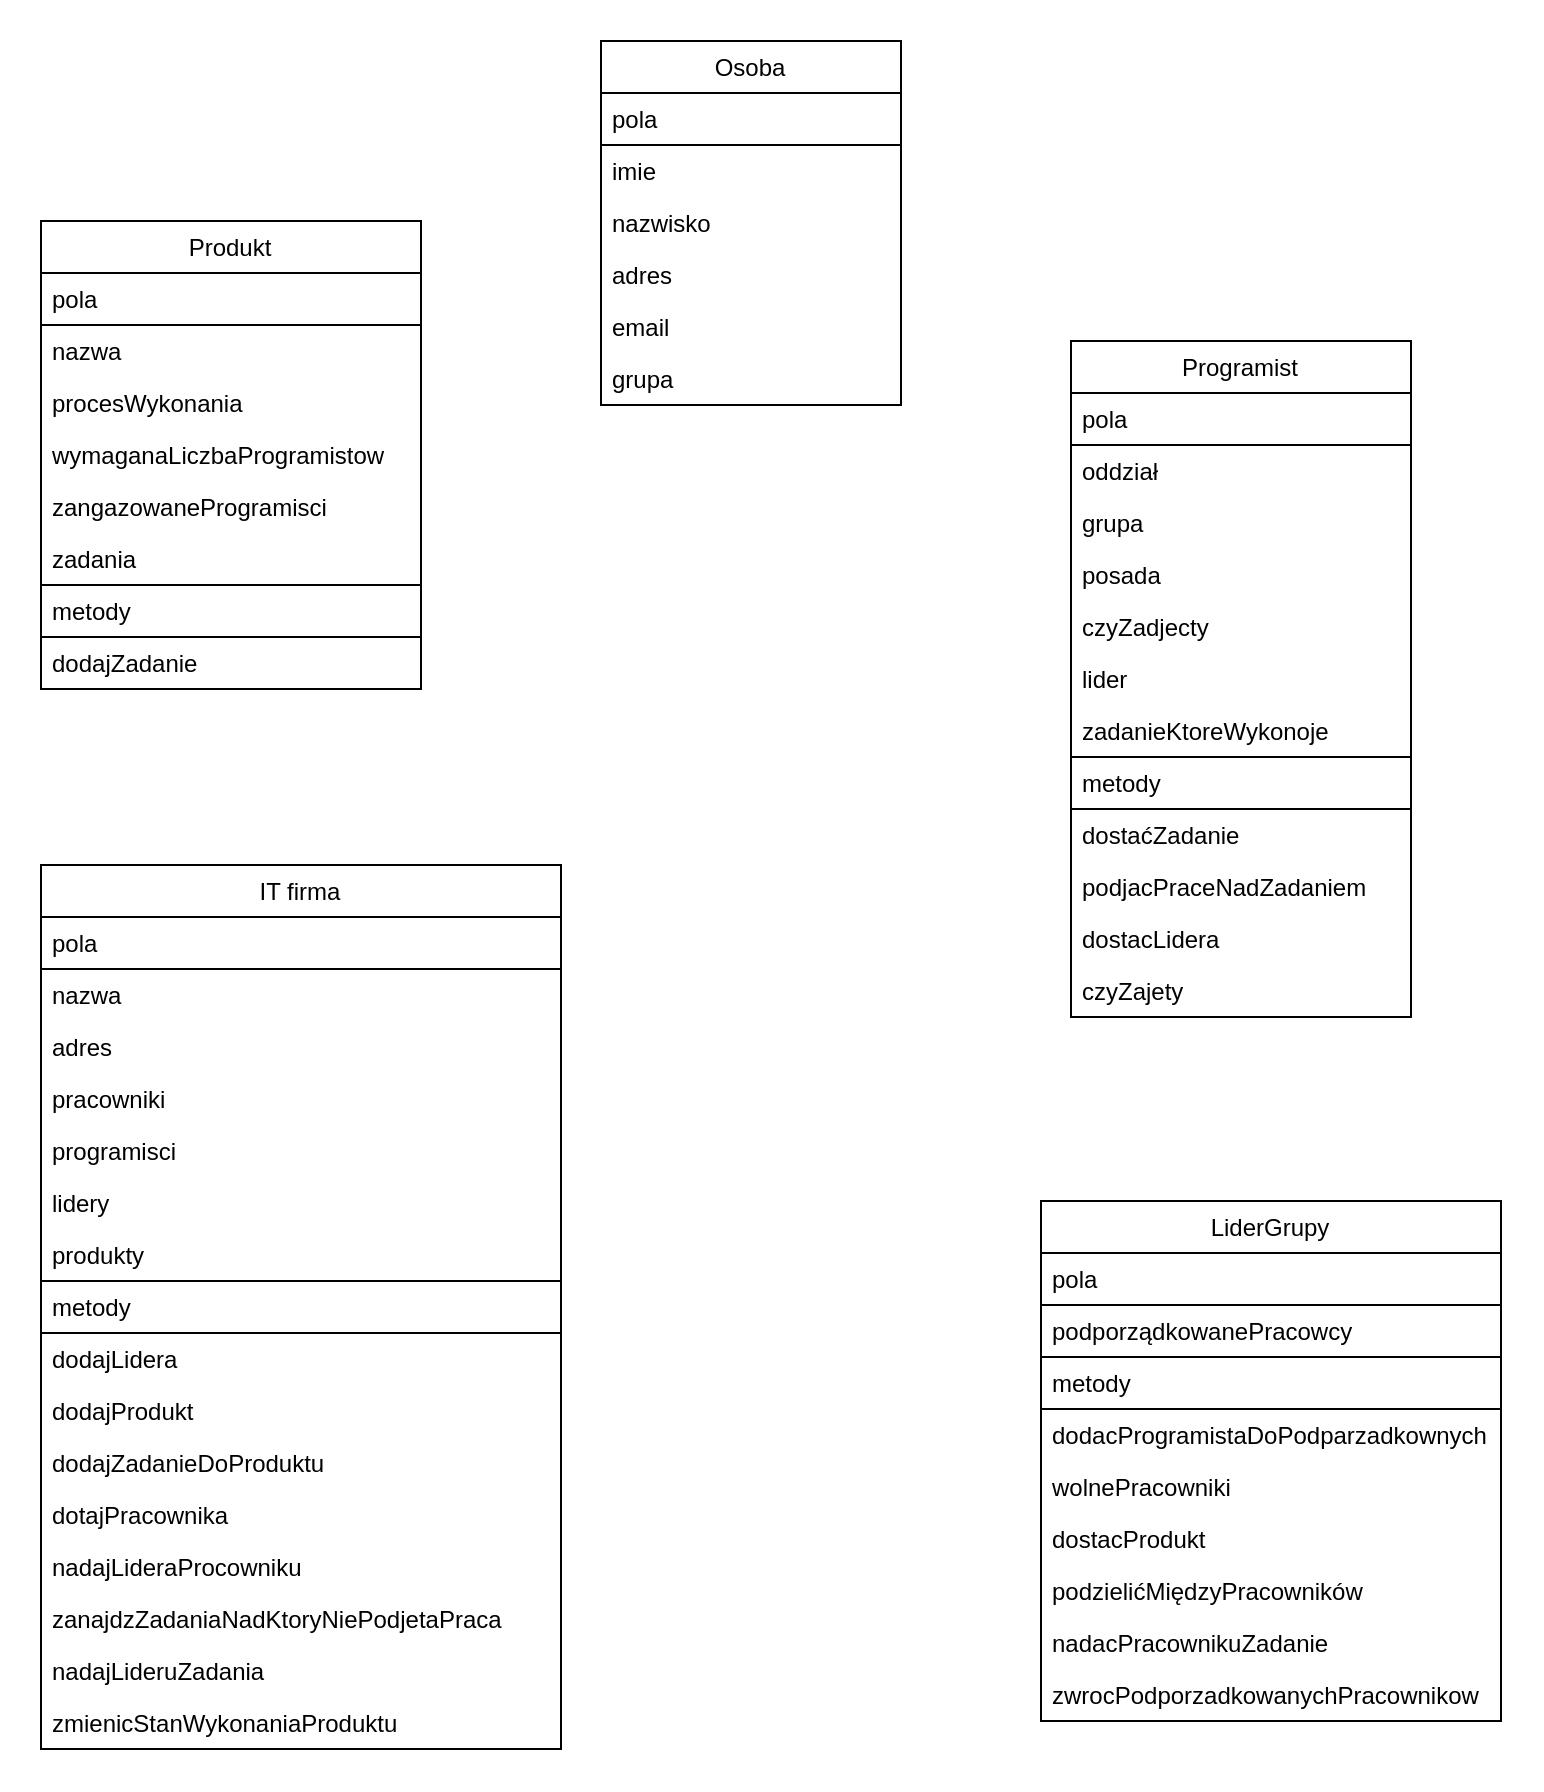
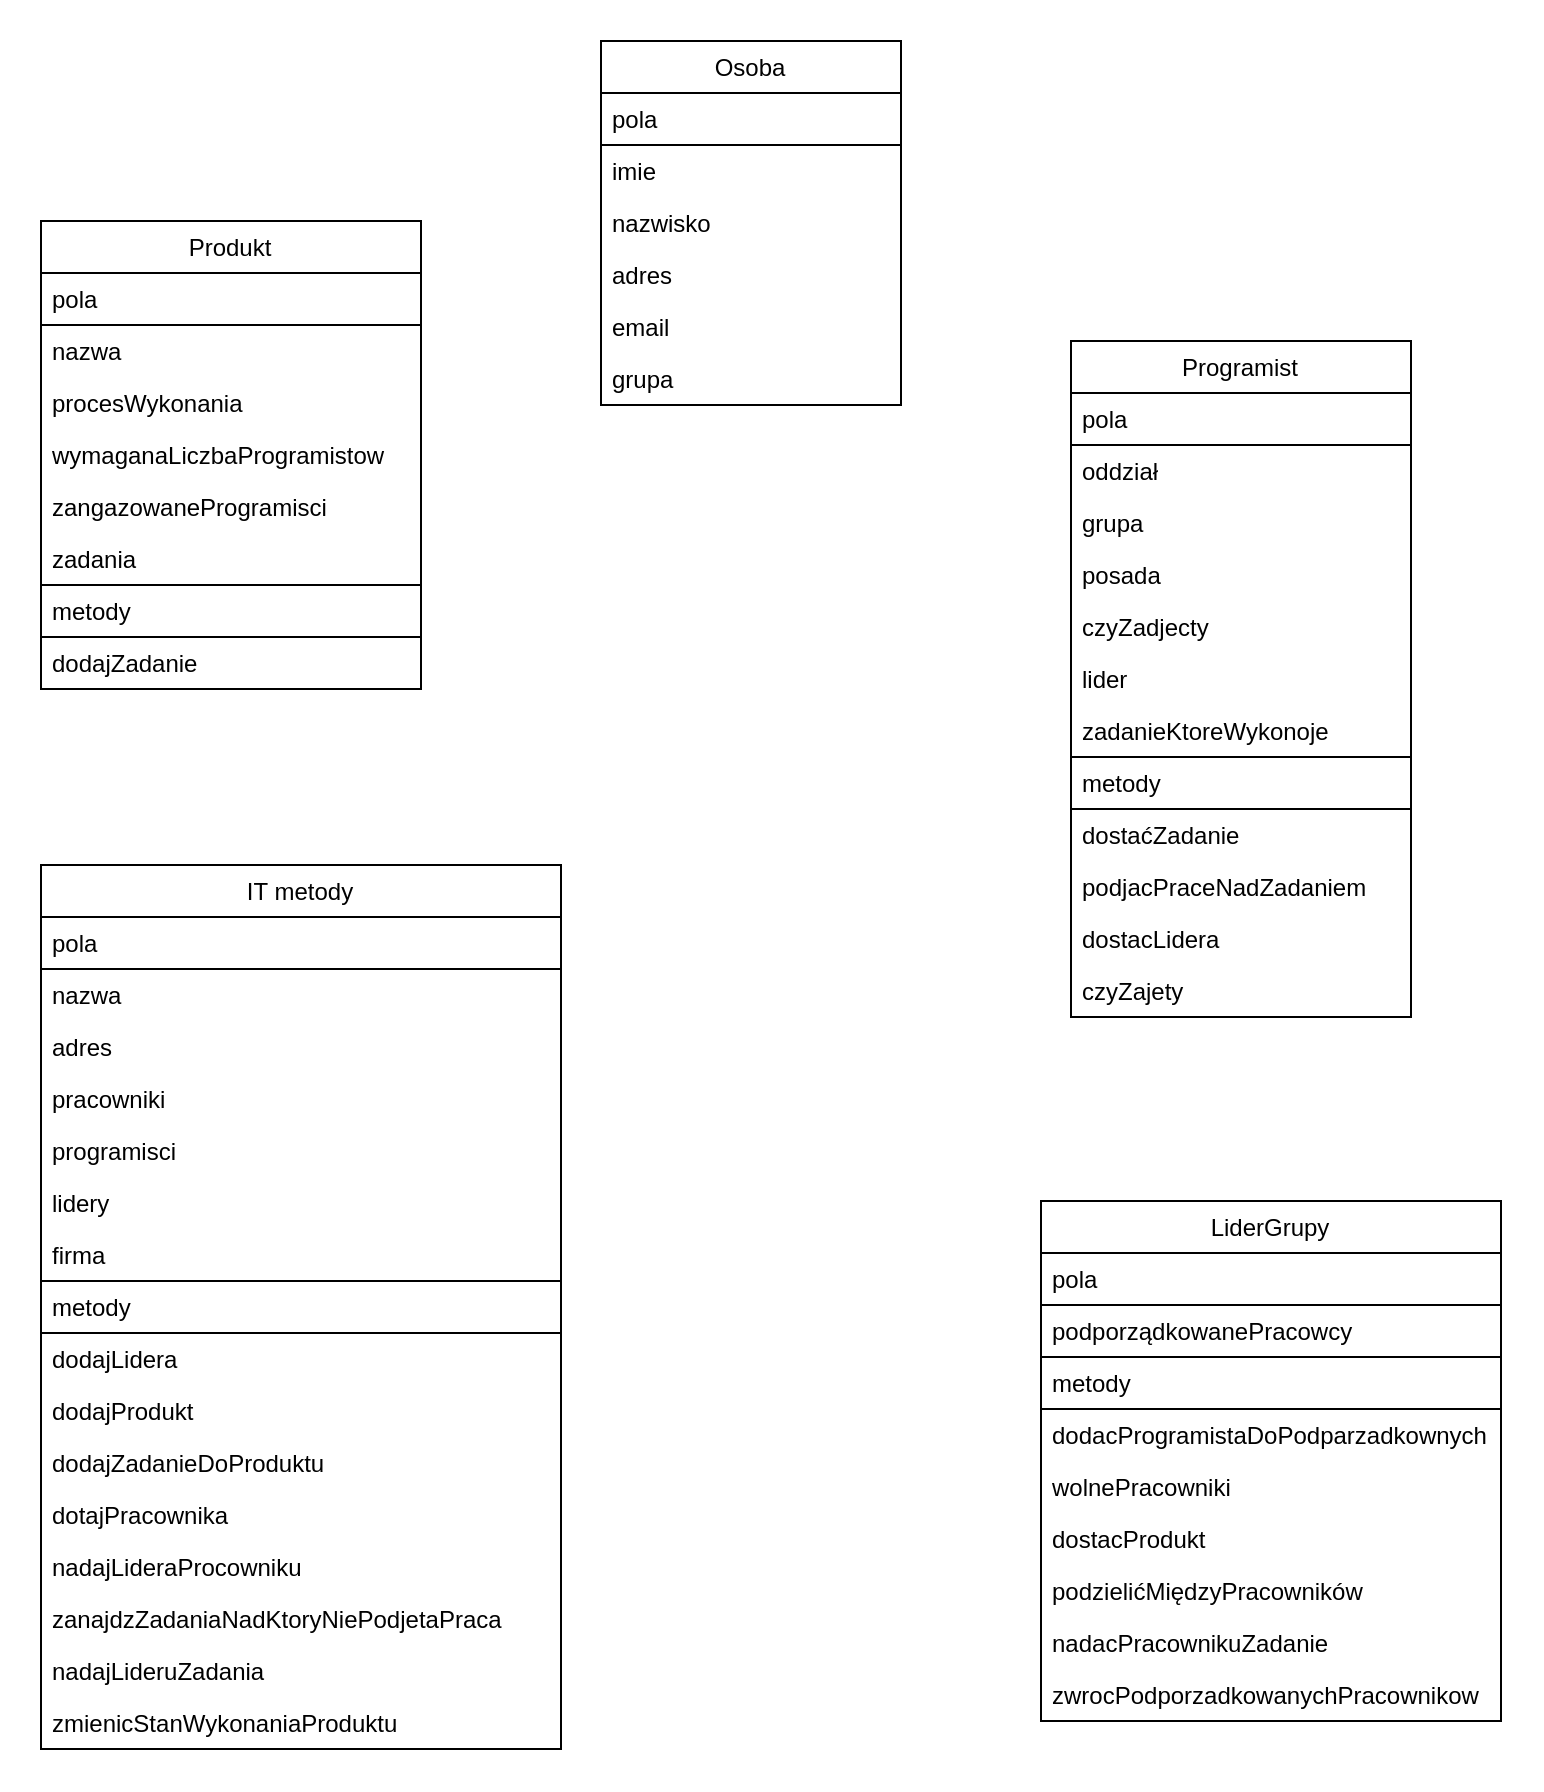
(300, 892) -> (300, 892)
(106, 1256) -> (82, 1256)
